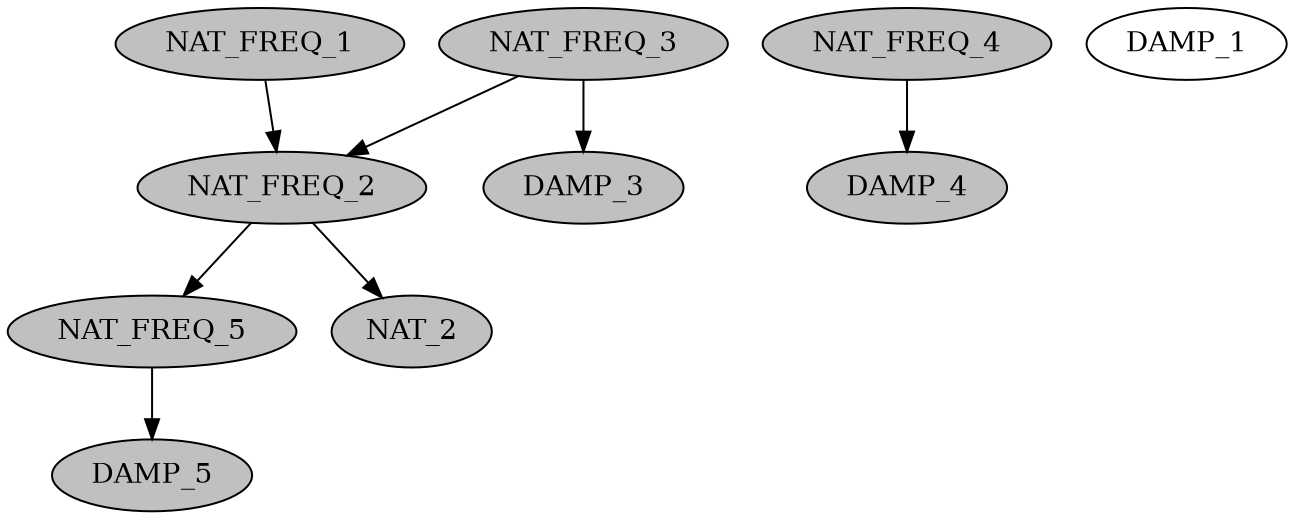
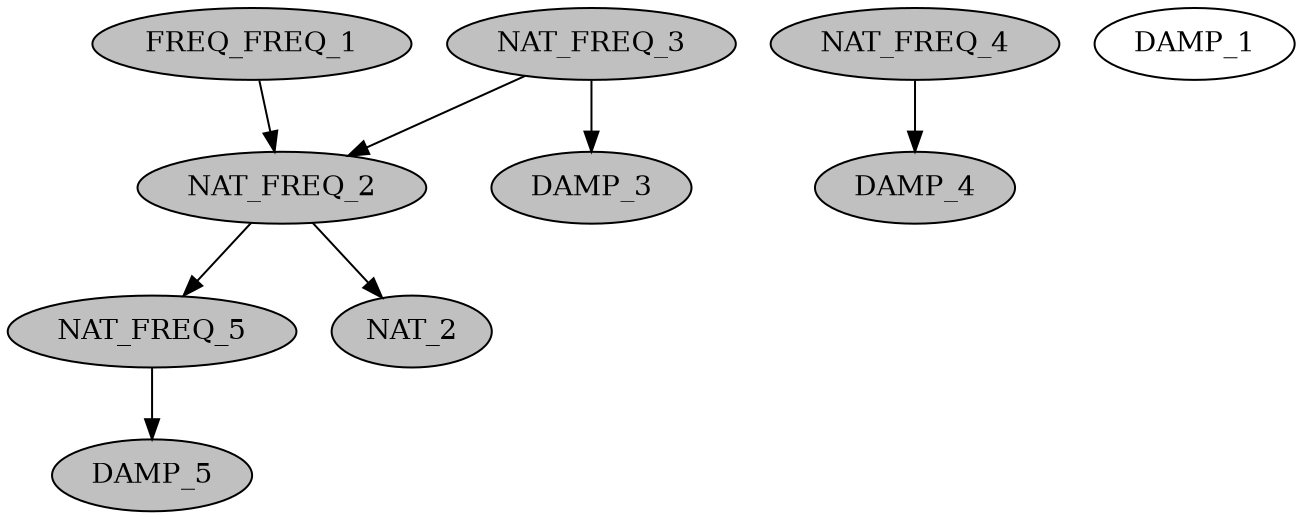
(260, 44) -> (252, 44)
